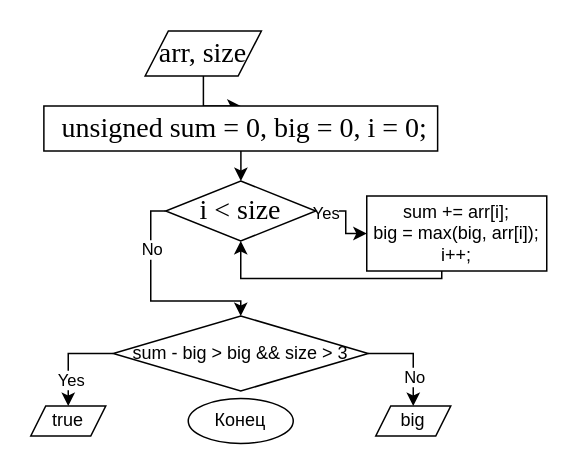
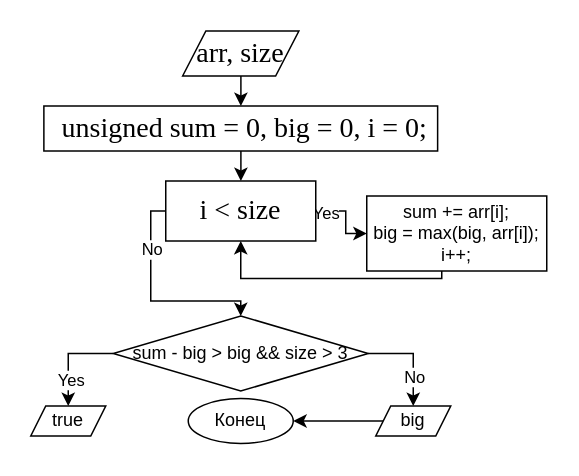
(203, 53) -> (241, 53)
(241, 211) -> (241, 211)
none -> (343, 421)
